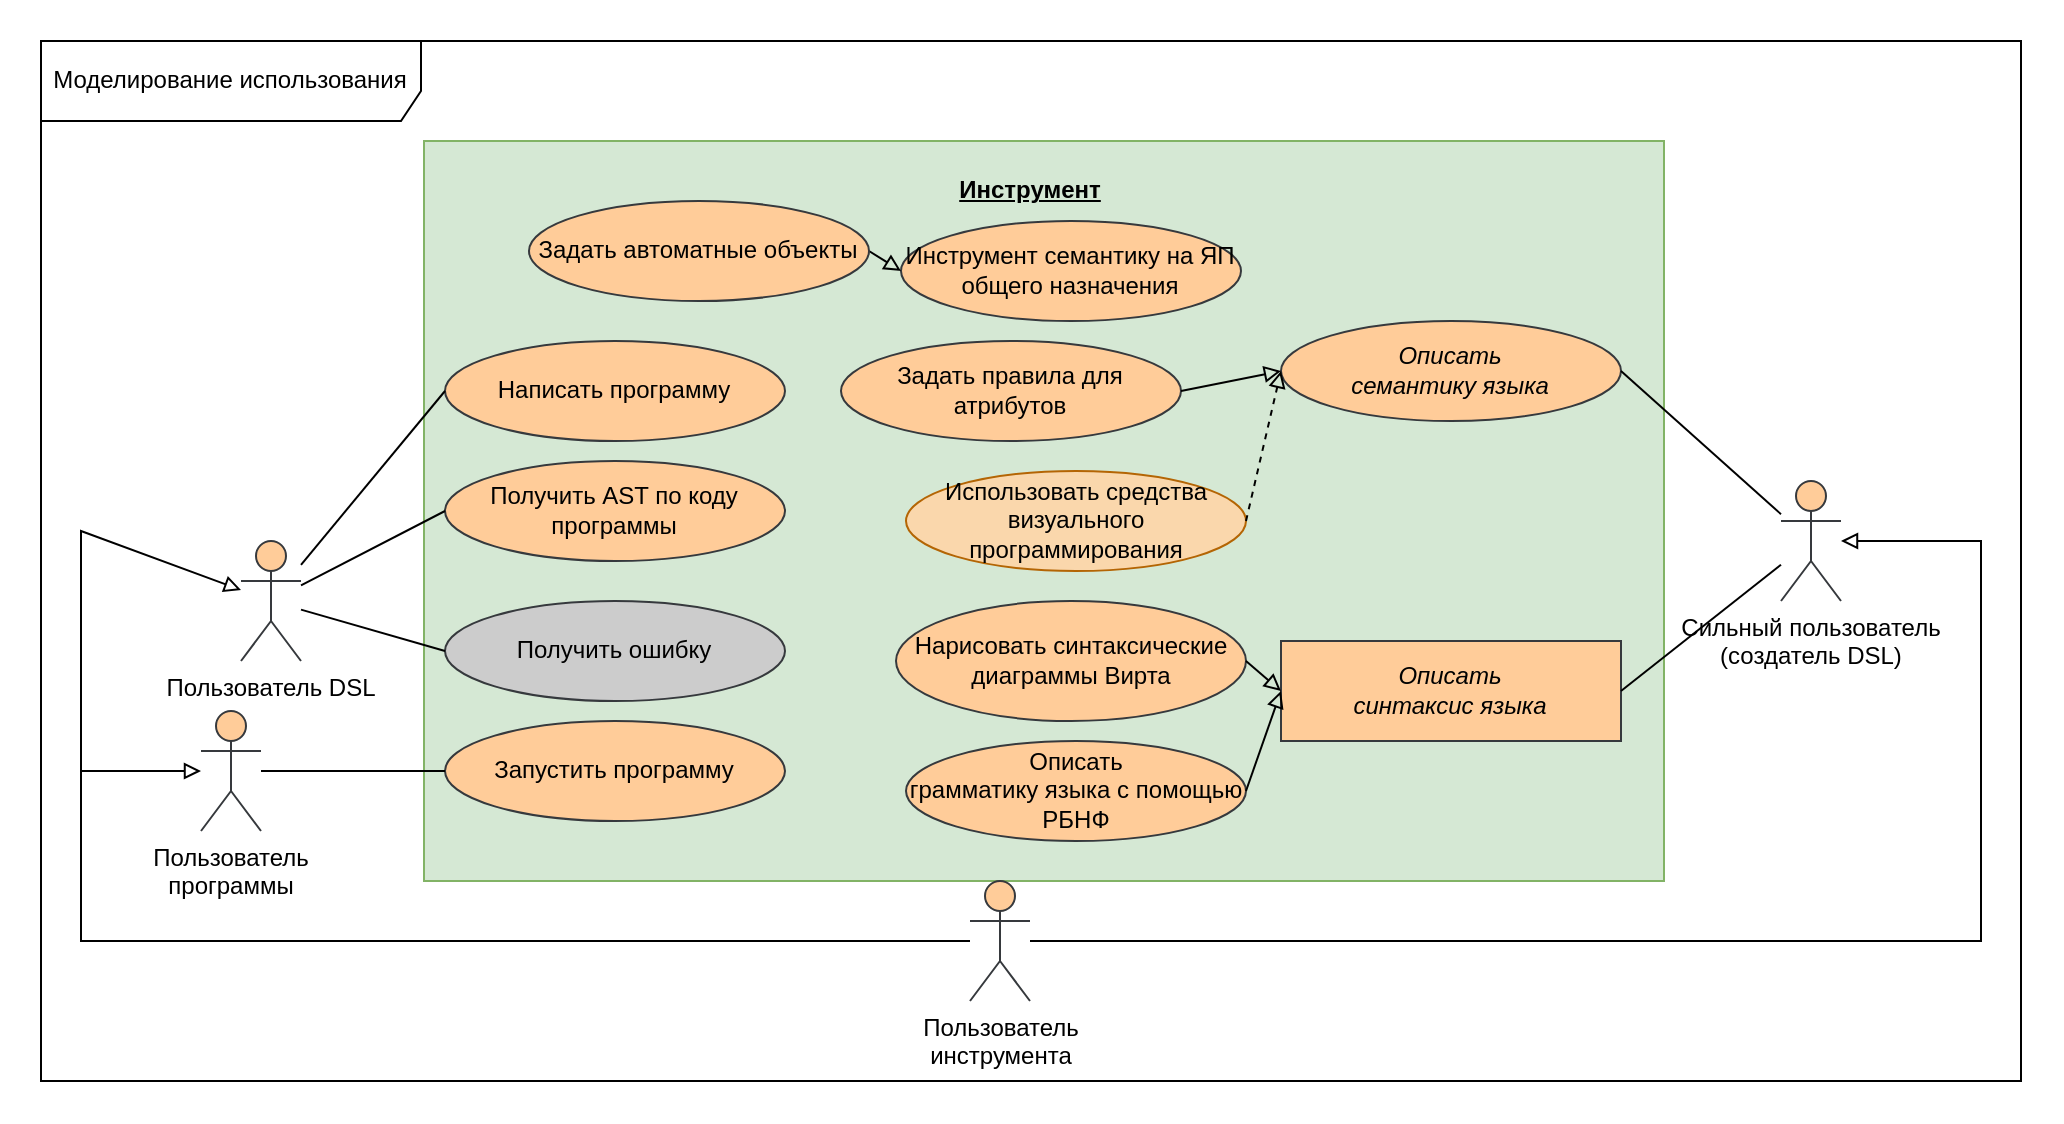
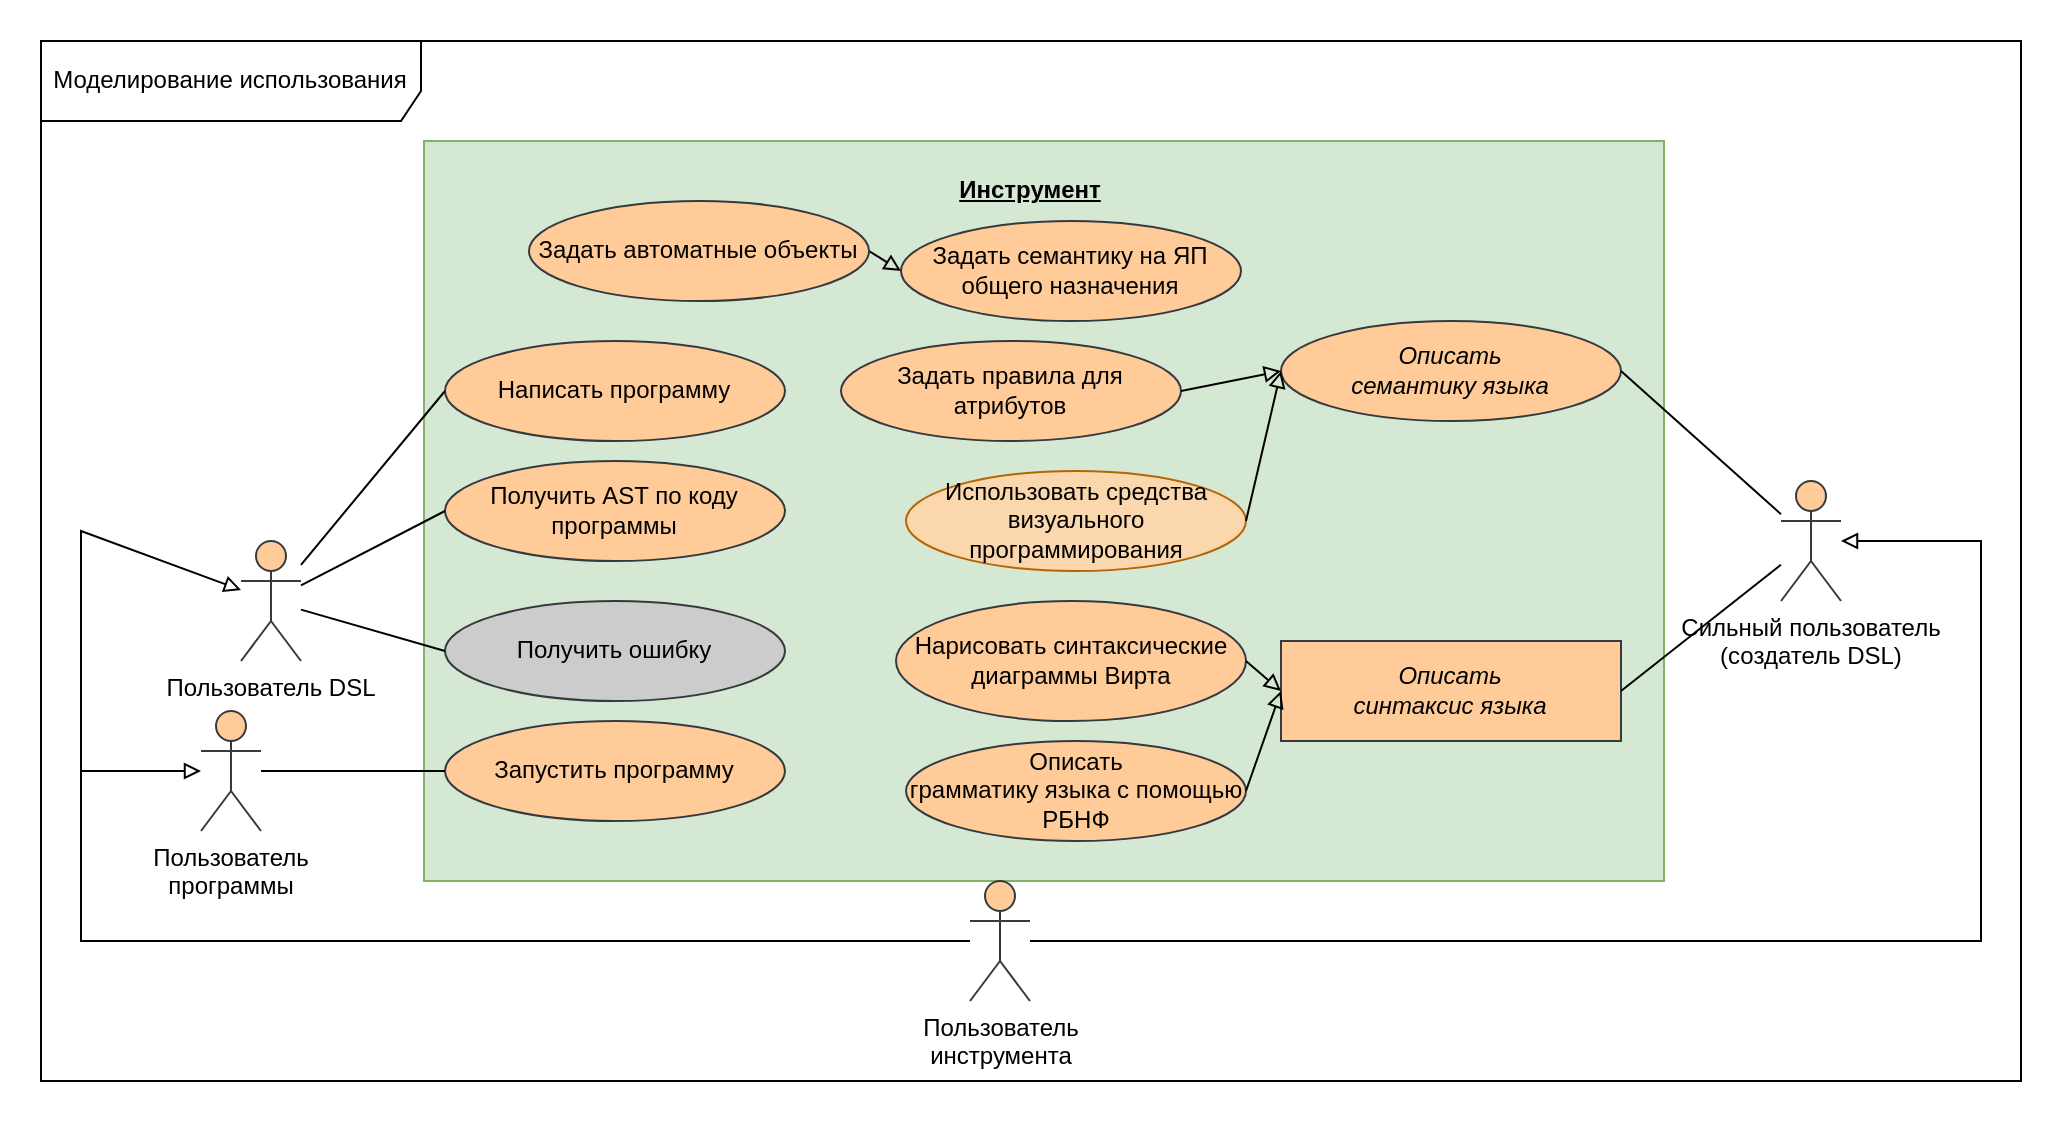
(1071, 271) -> (1071, 271)
(1262, 453) -> (1262, 453)
